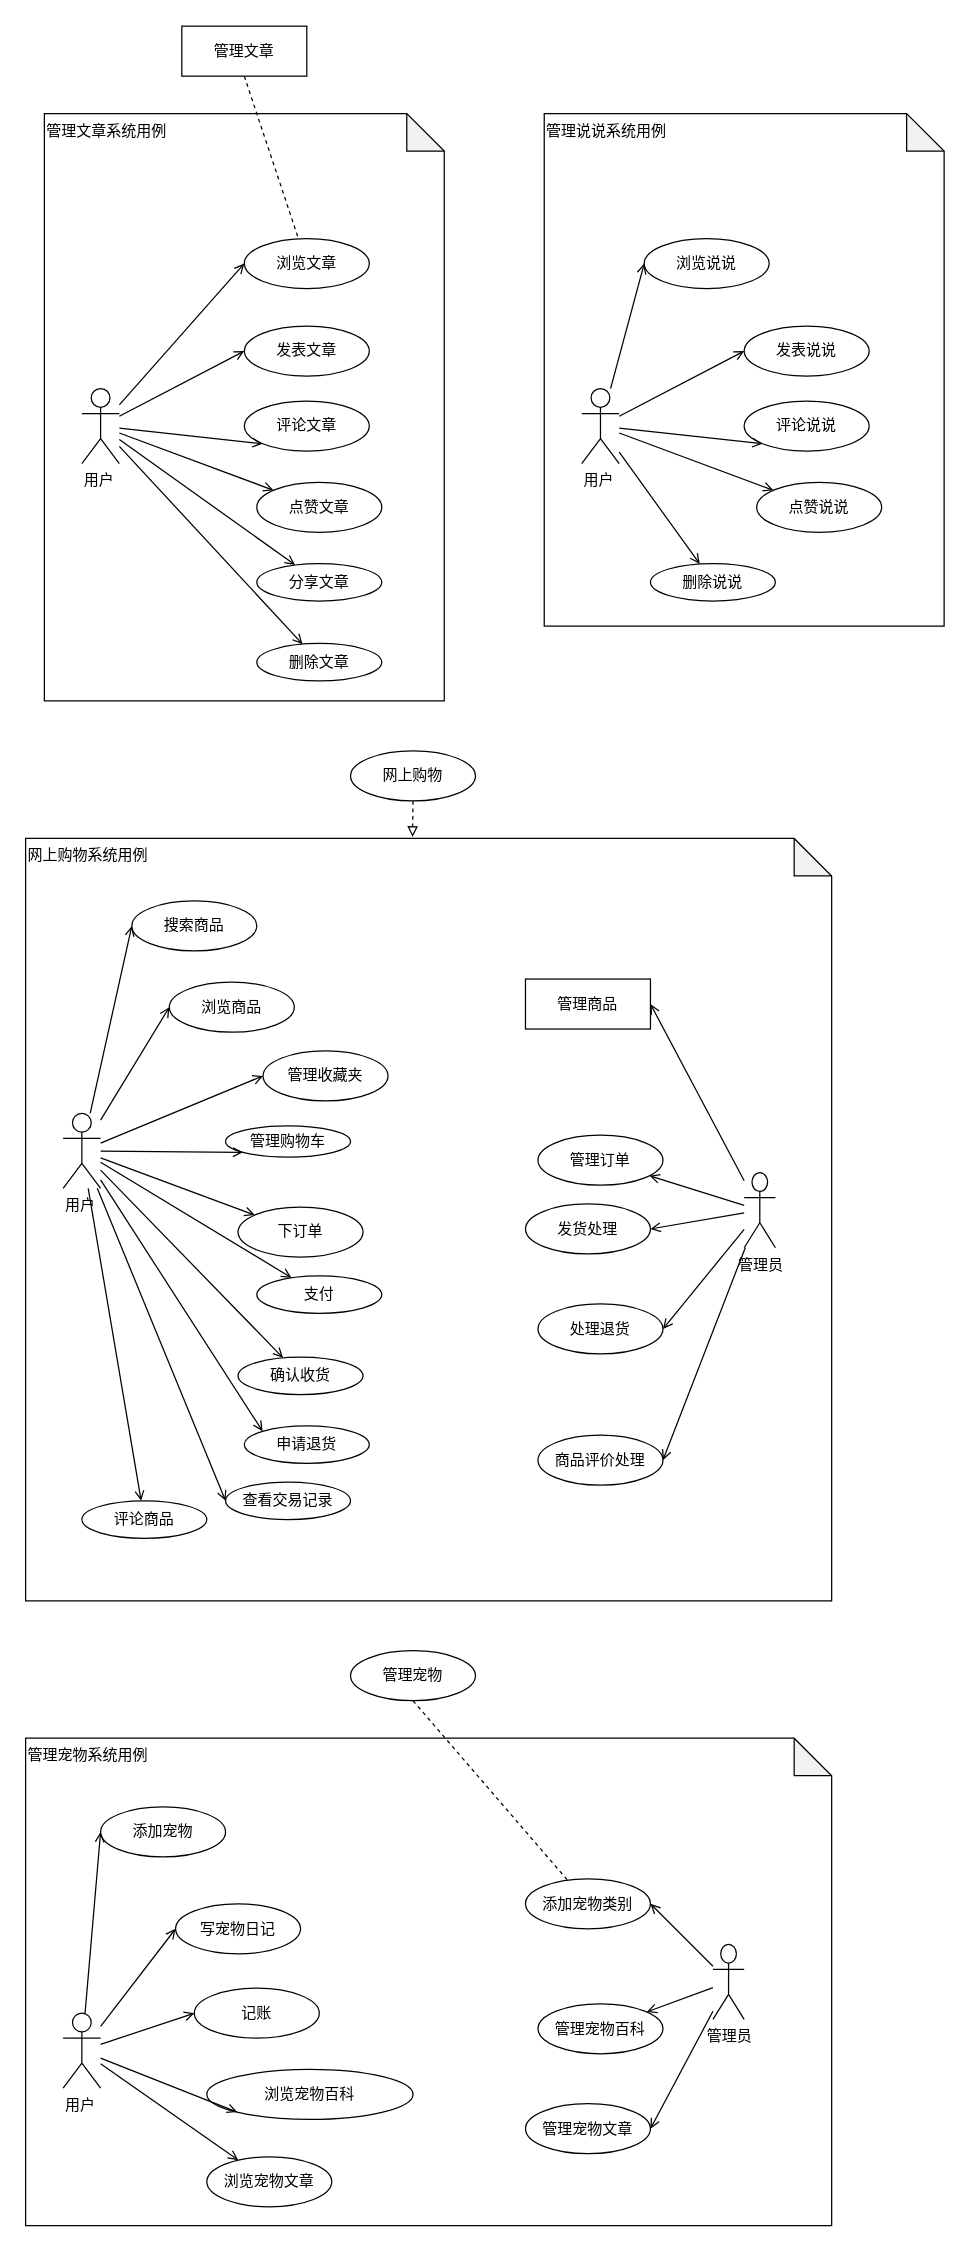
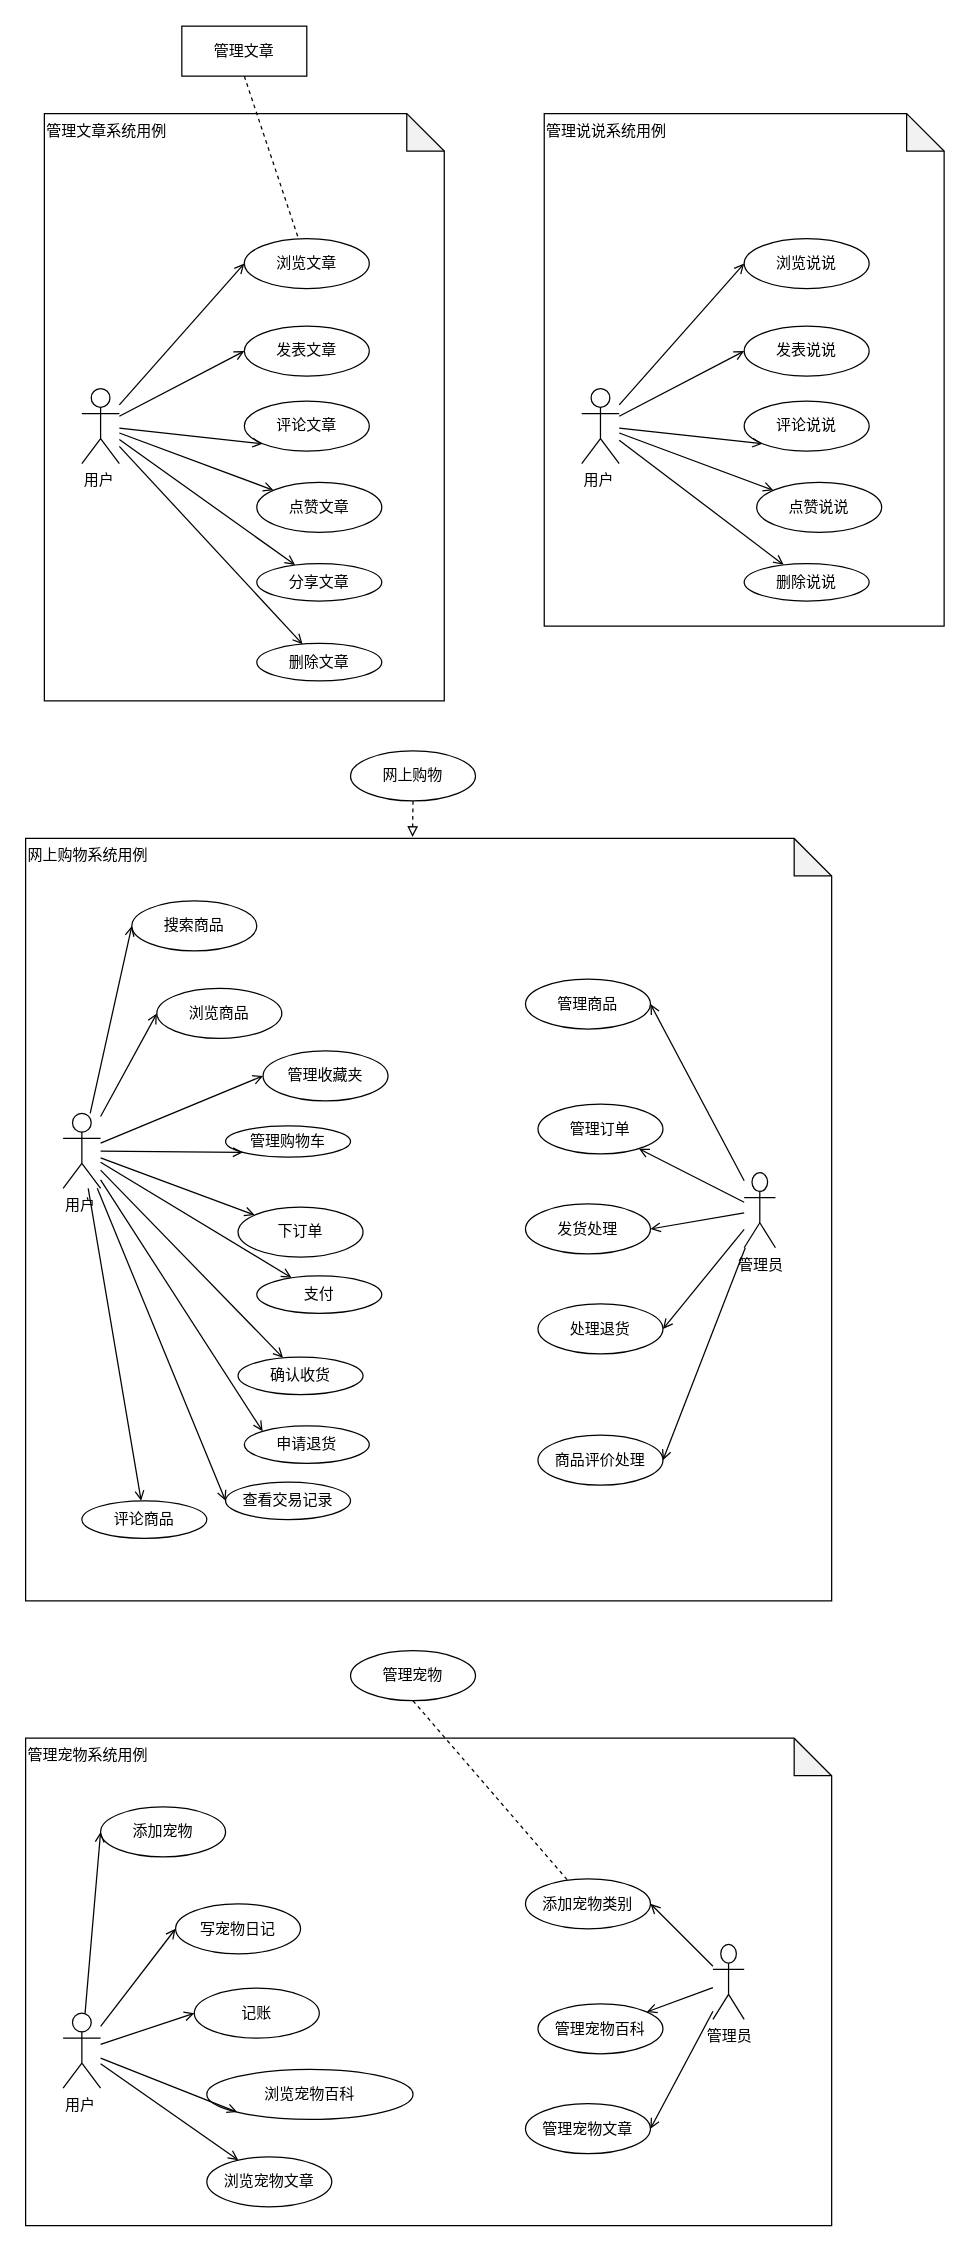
(707, 263) -> (807, 263)
(713, 582) -> (807, 582)
(588, 1004) -> (588, 1004)
(232, 1007) -> (219, 1013)
(601, 1160) -> (601, 1129)
